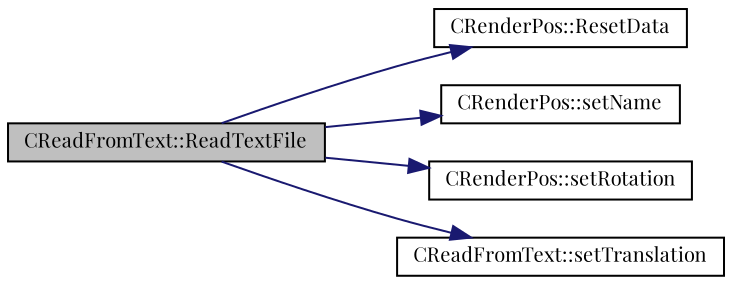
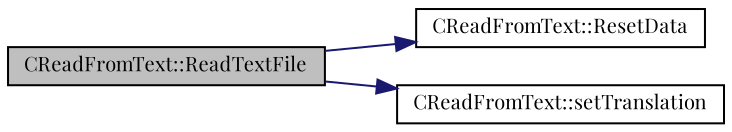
(561, 28) -> (561, 28)
(561, 104) -> none
(561, 180) -> none
